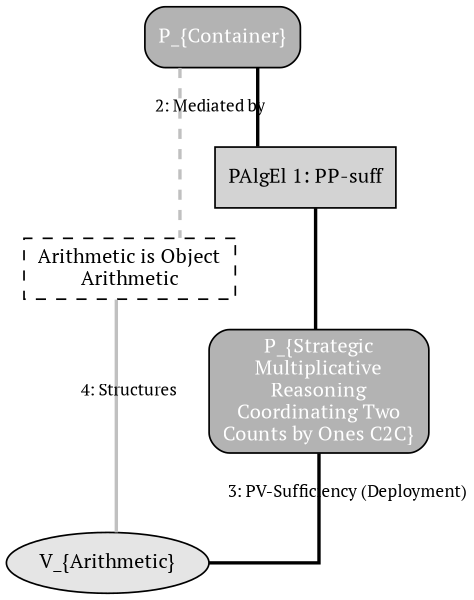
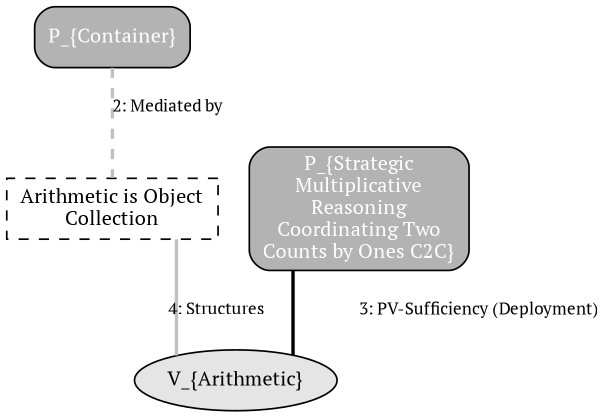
(305, 177) -> none
(130, 269) -> (112, 209)
